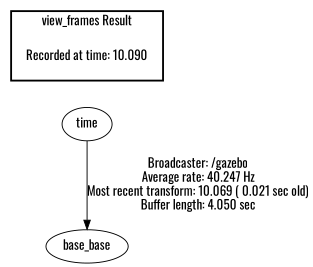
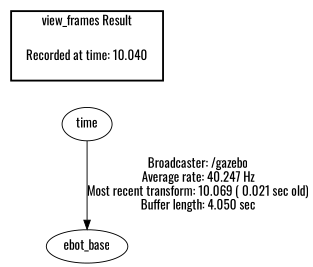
(87, 57) -> (87, 57)
(87, 246) -> (87, 246)
